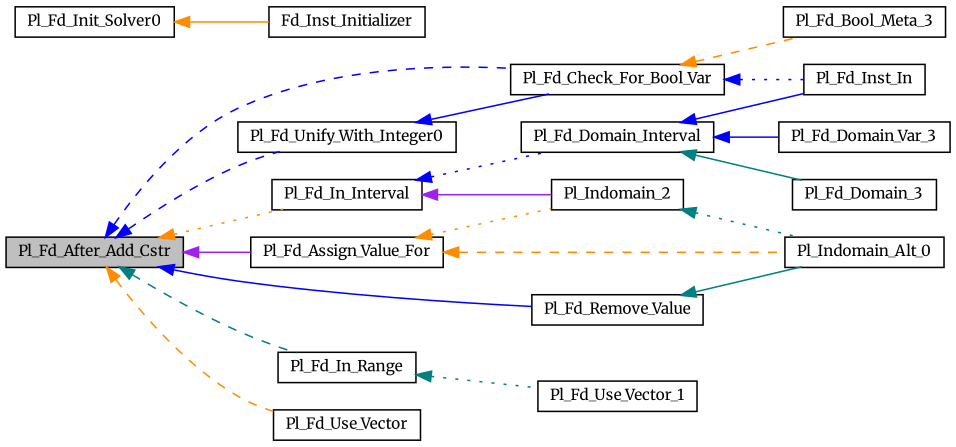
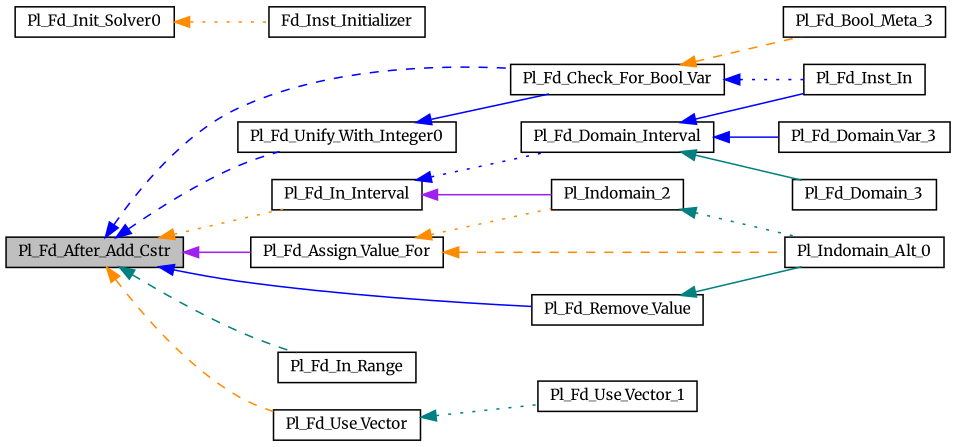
(230, 22) -> (230, 22)
(484, 382) -> (487, 410)
